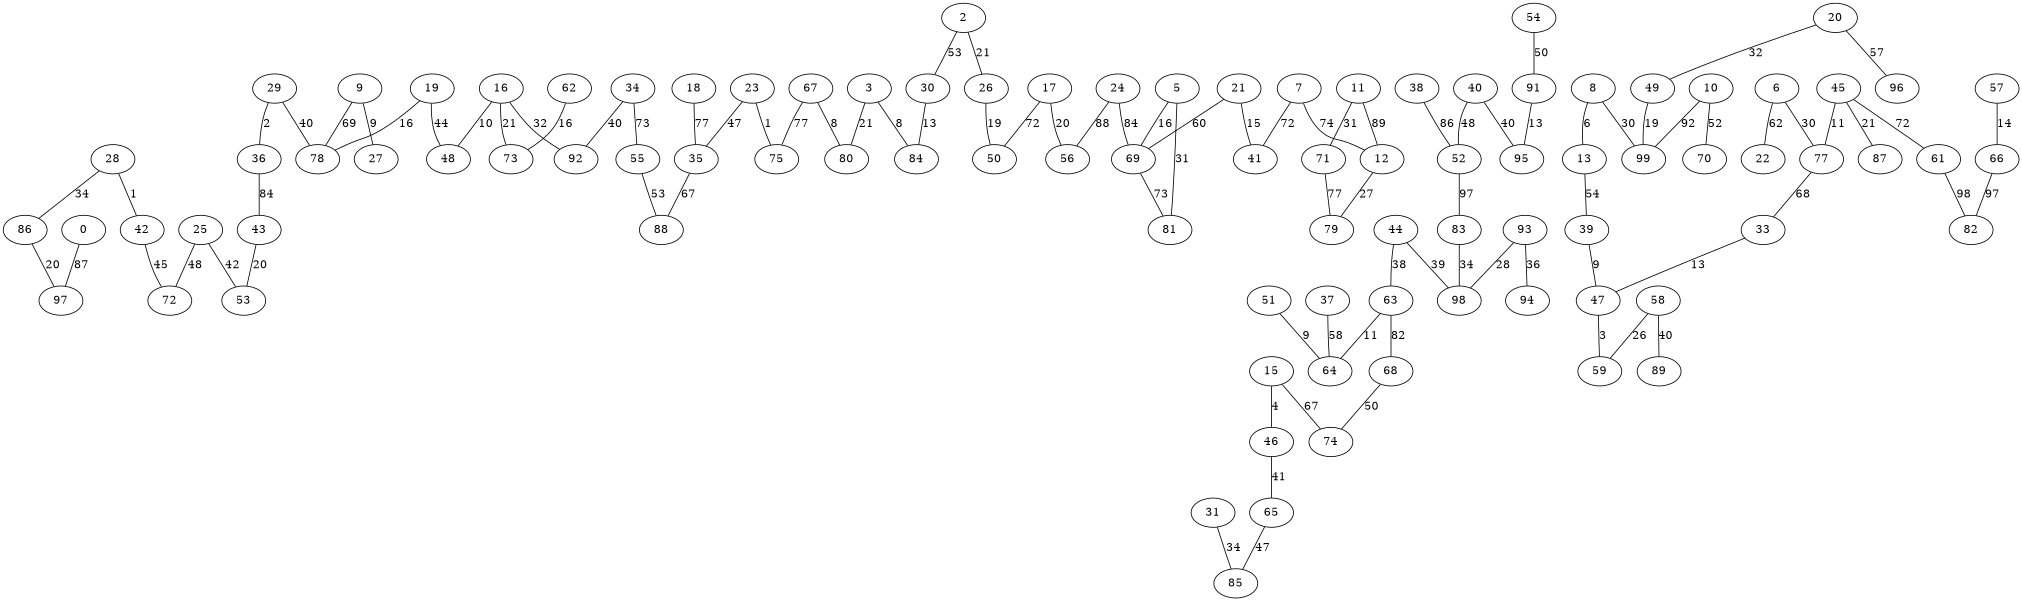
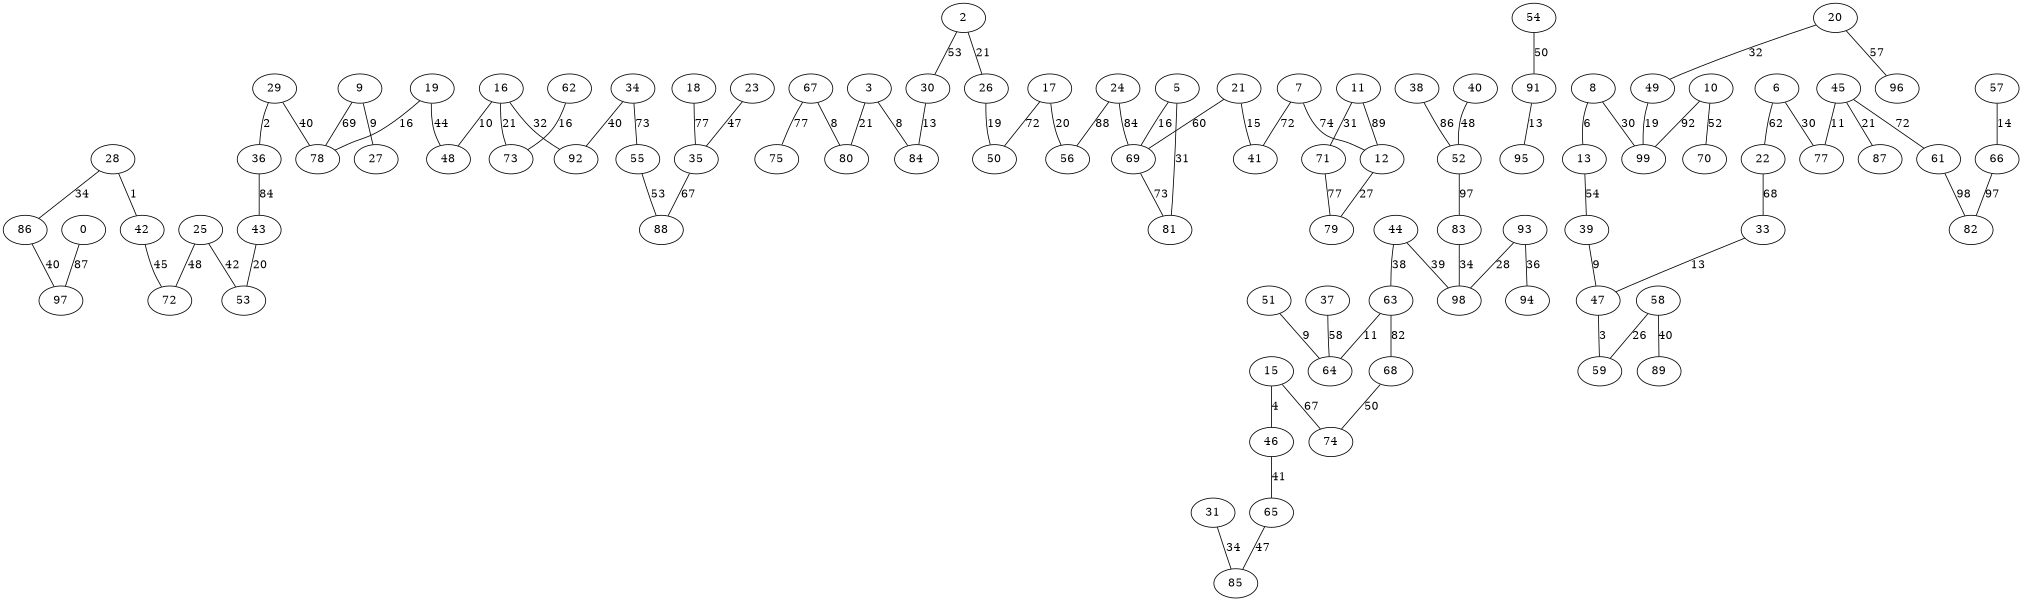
(763, 124) -> none
(1499, 124) -> none
(1792, 195) -> (1763, 195)
(53, 265) -> (53, 265)
